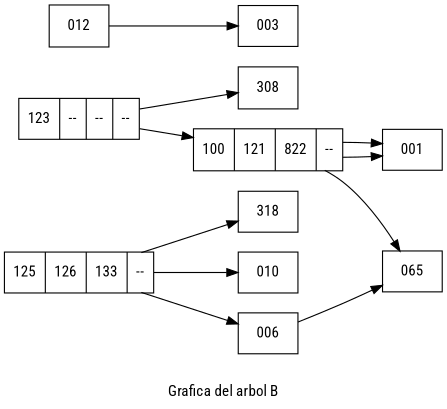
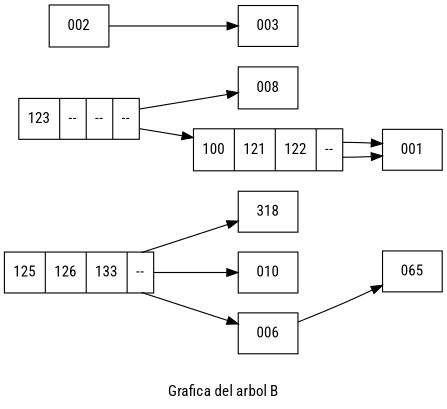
(79, 26) -> (79, 26)
(268, 88) -> (268, 88)
(296, 149) -> (296, 149)
(364, 202) -> none
